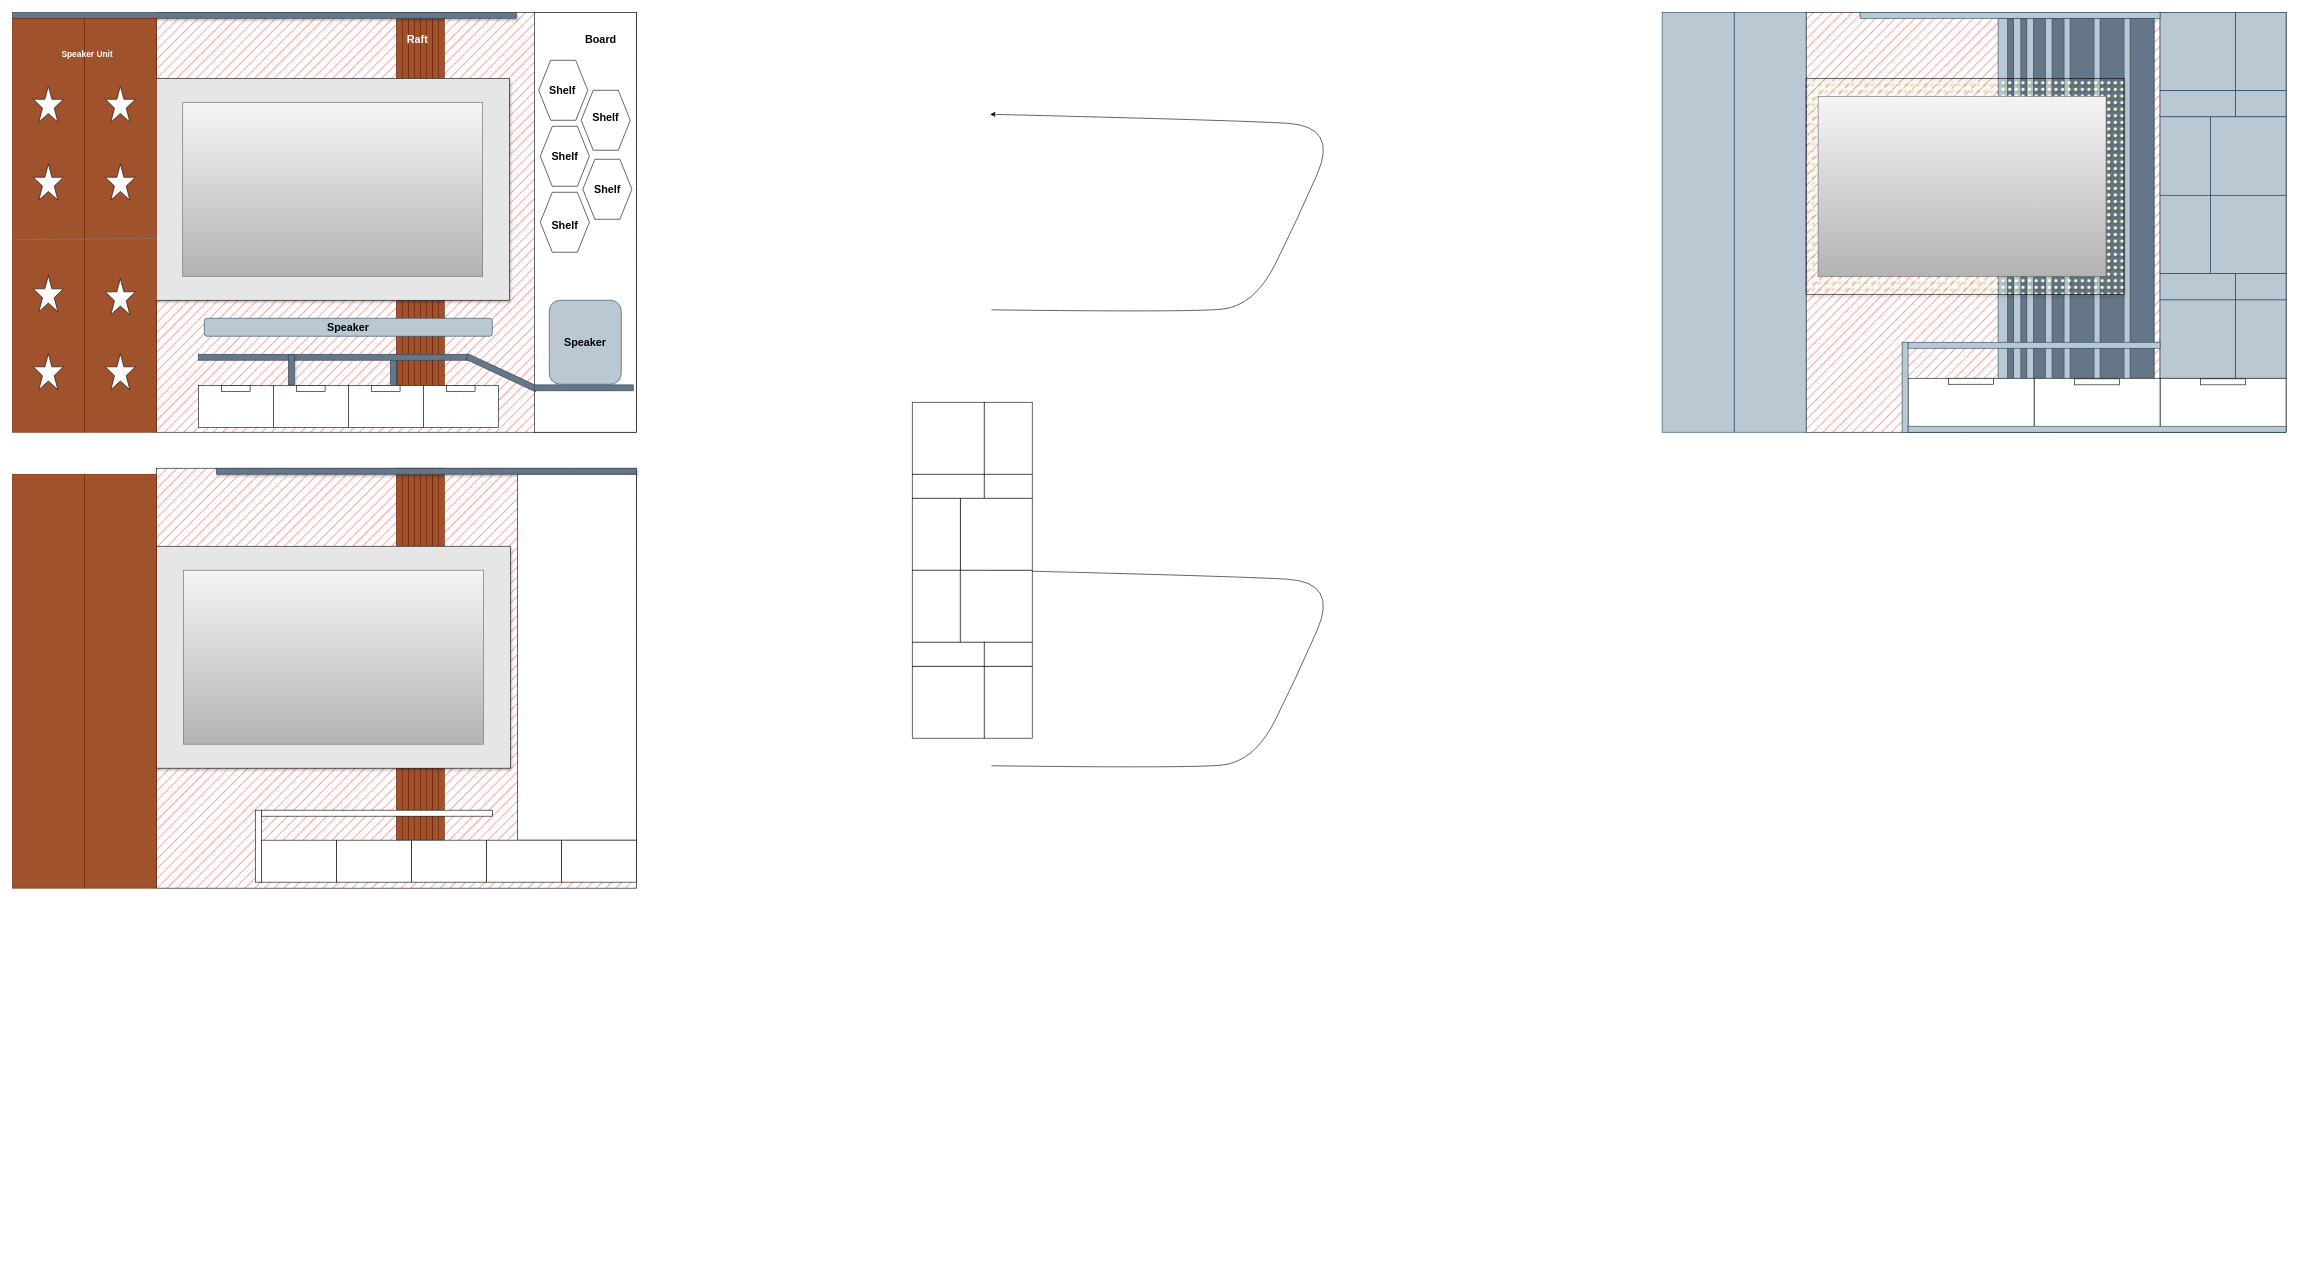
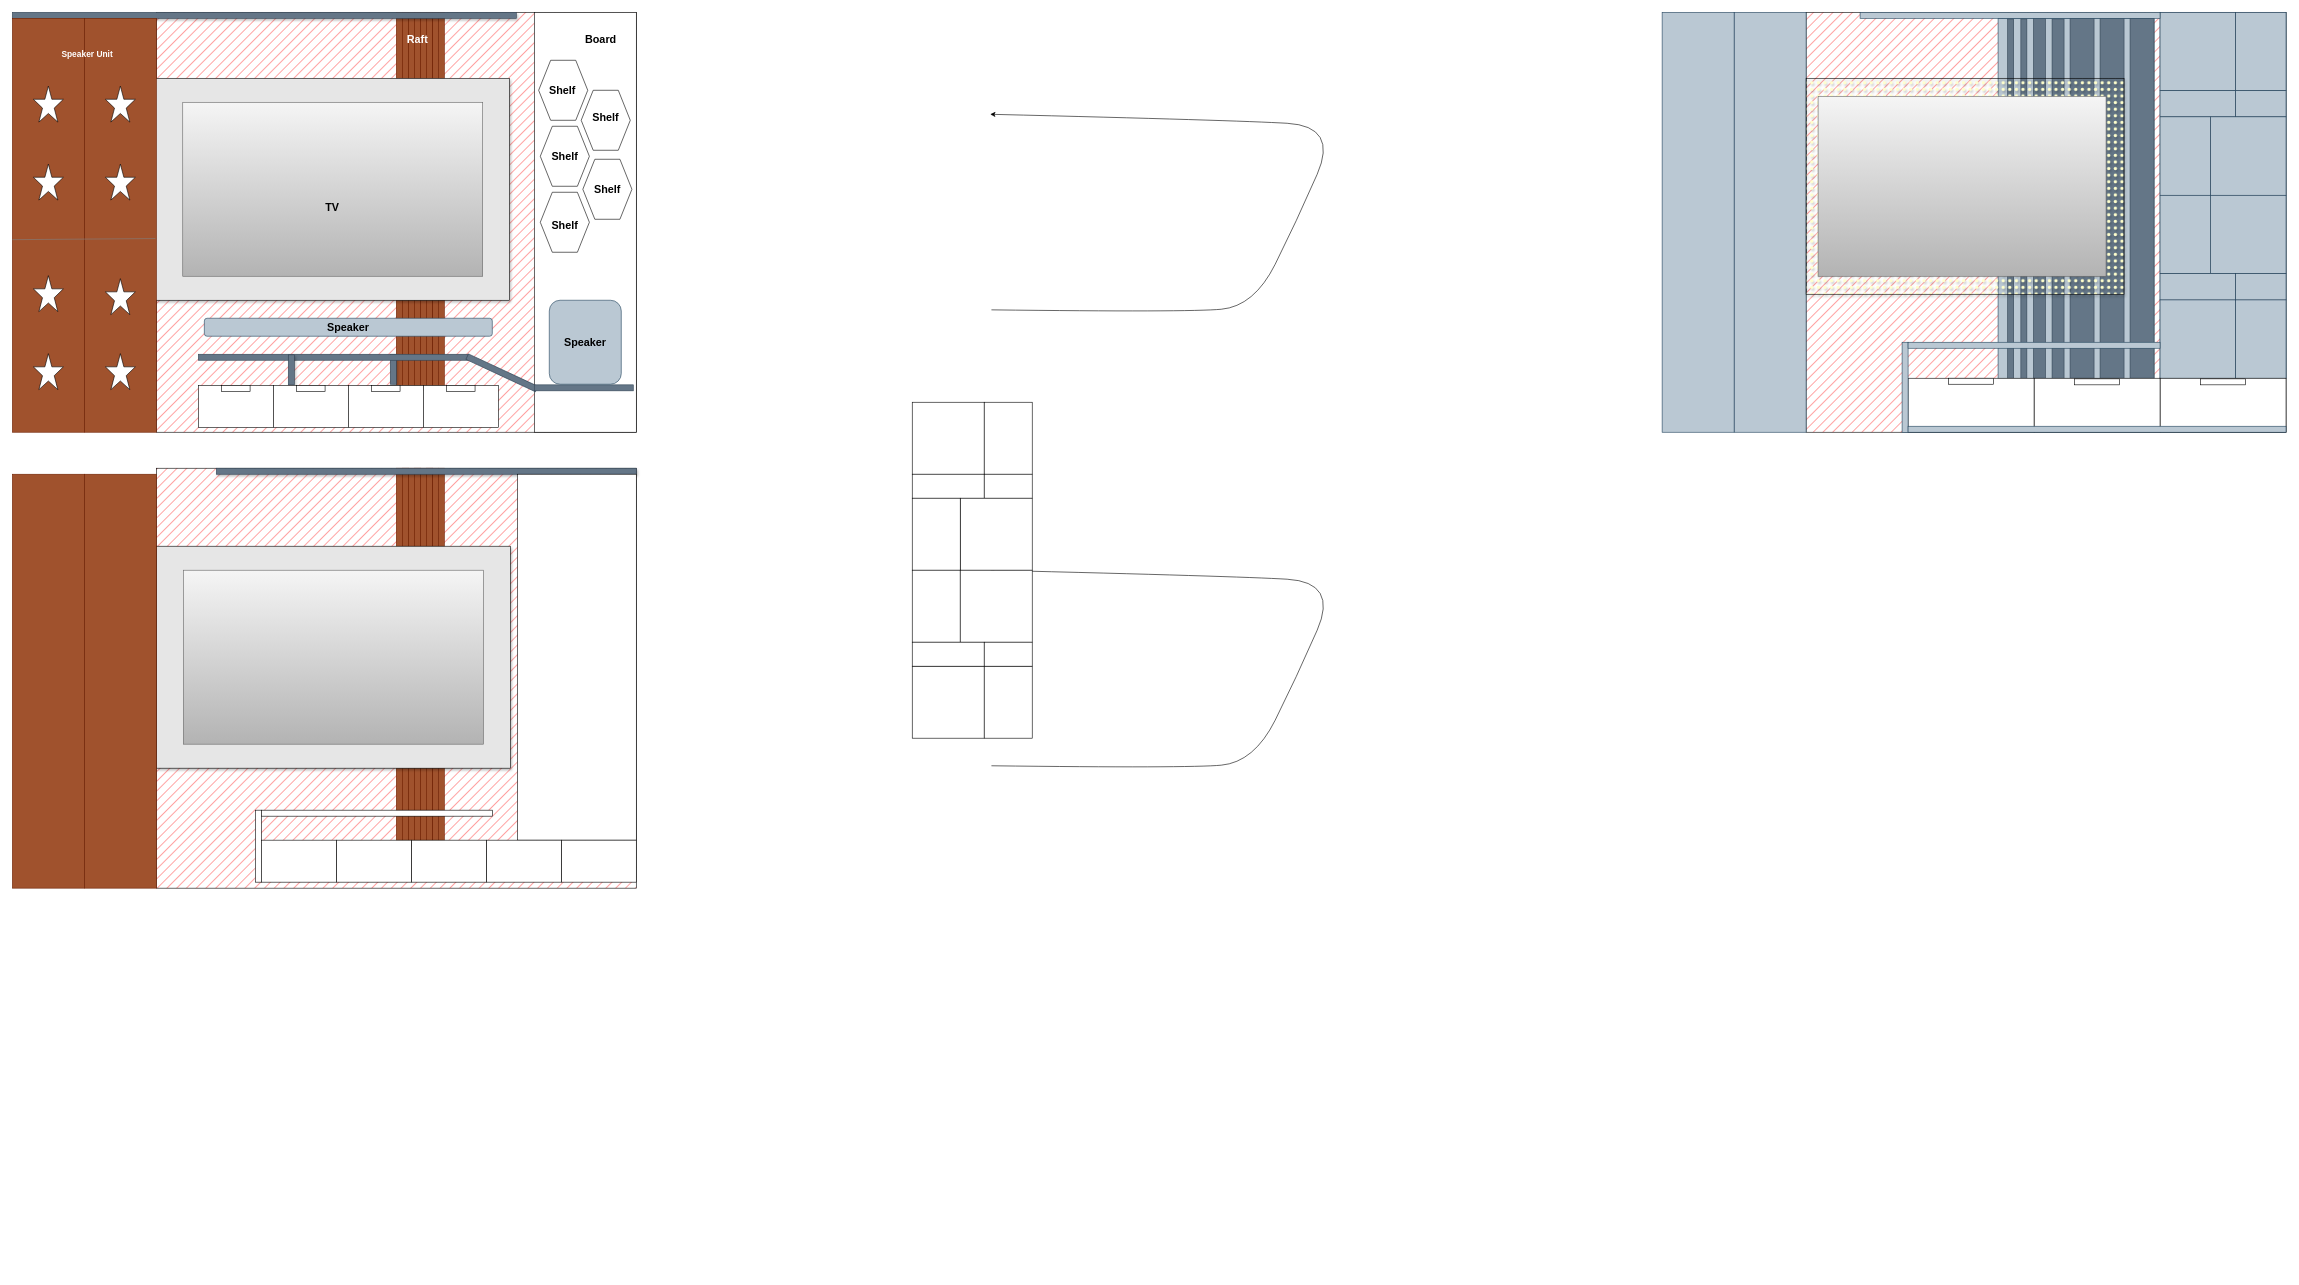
none -> (332, 207)
